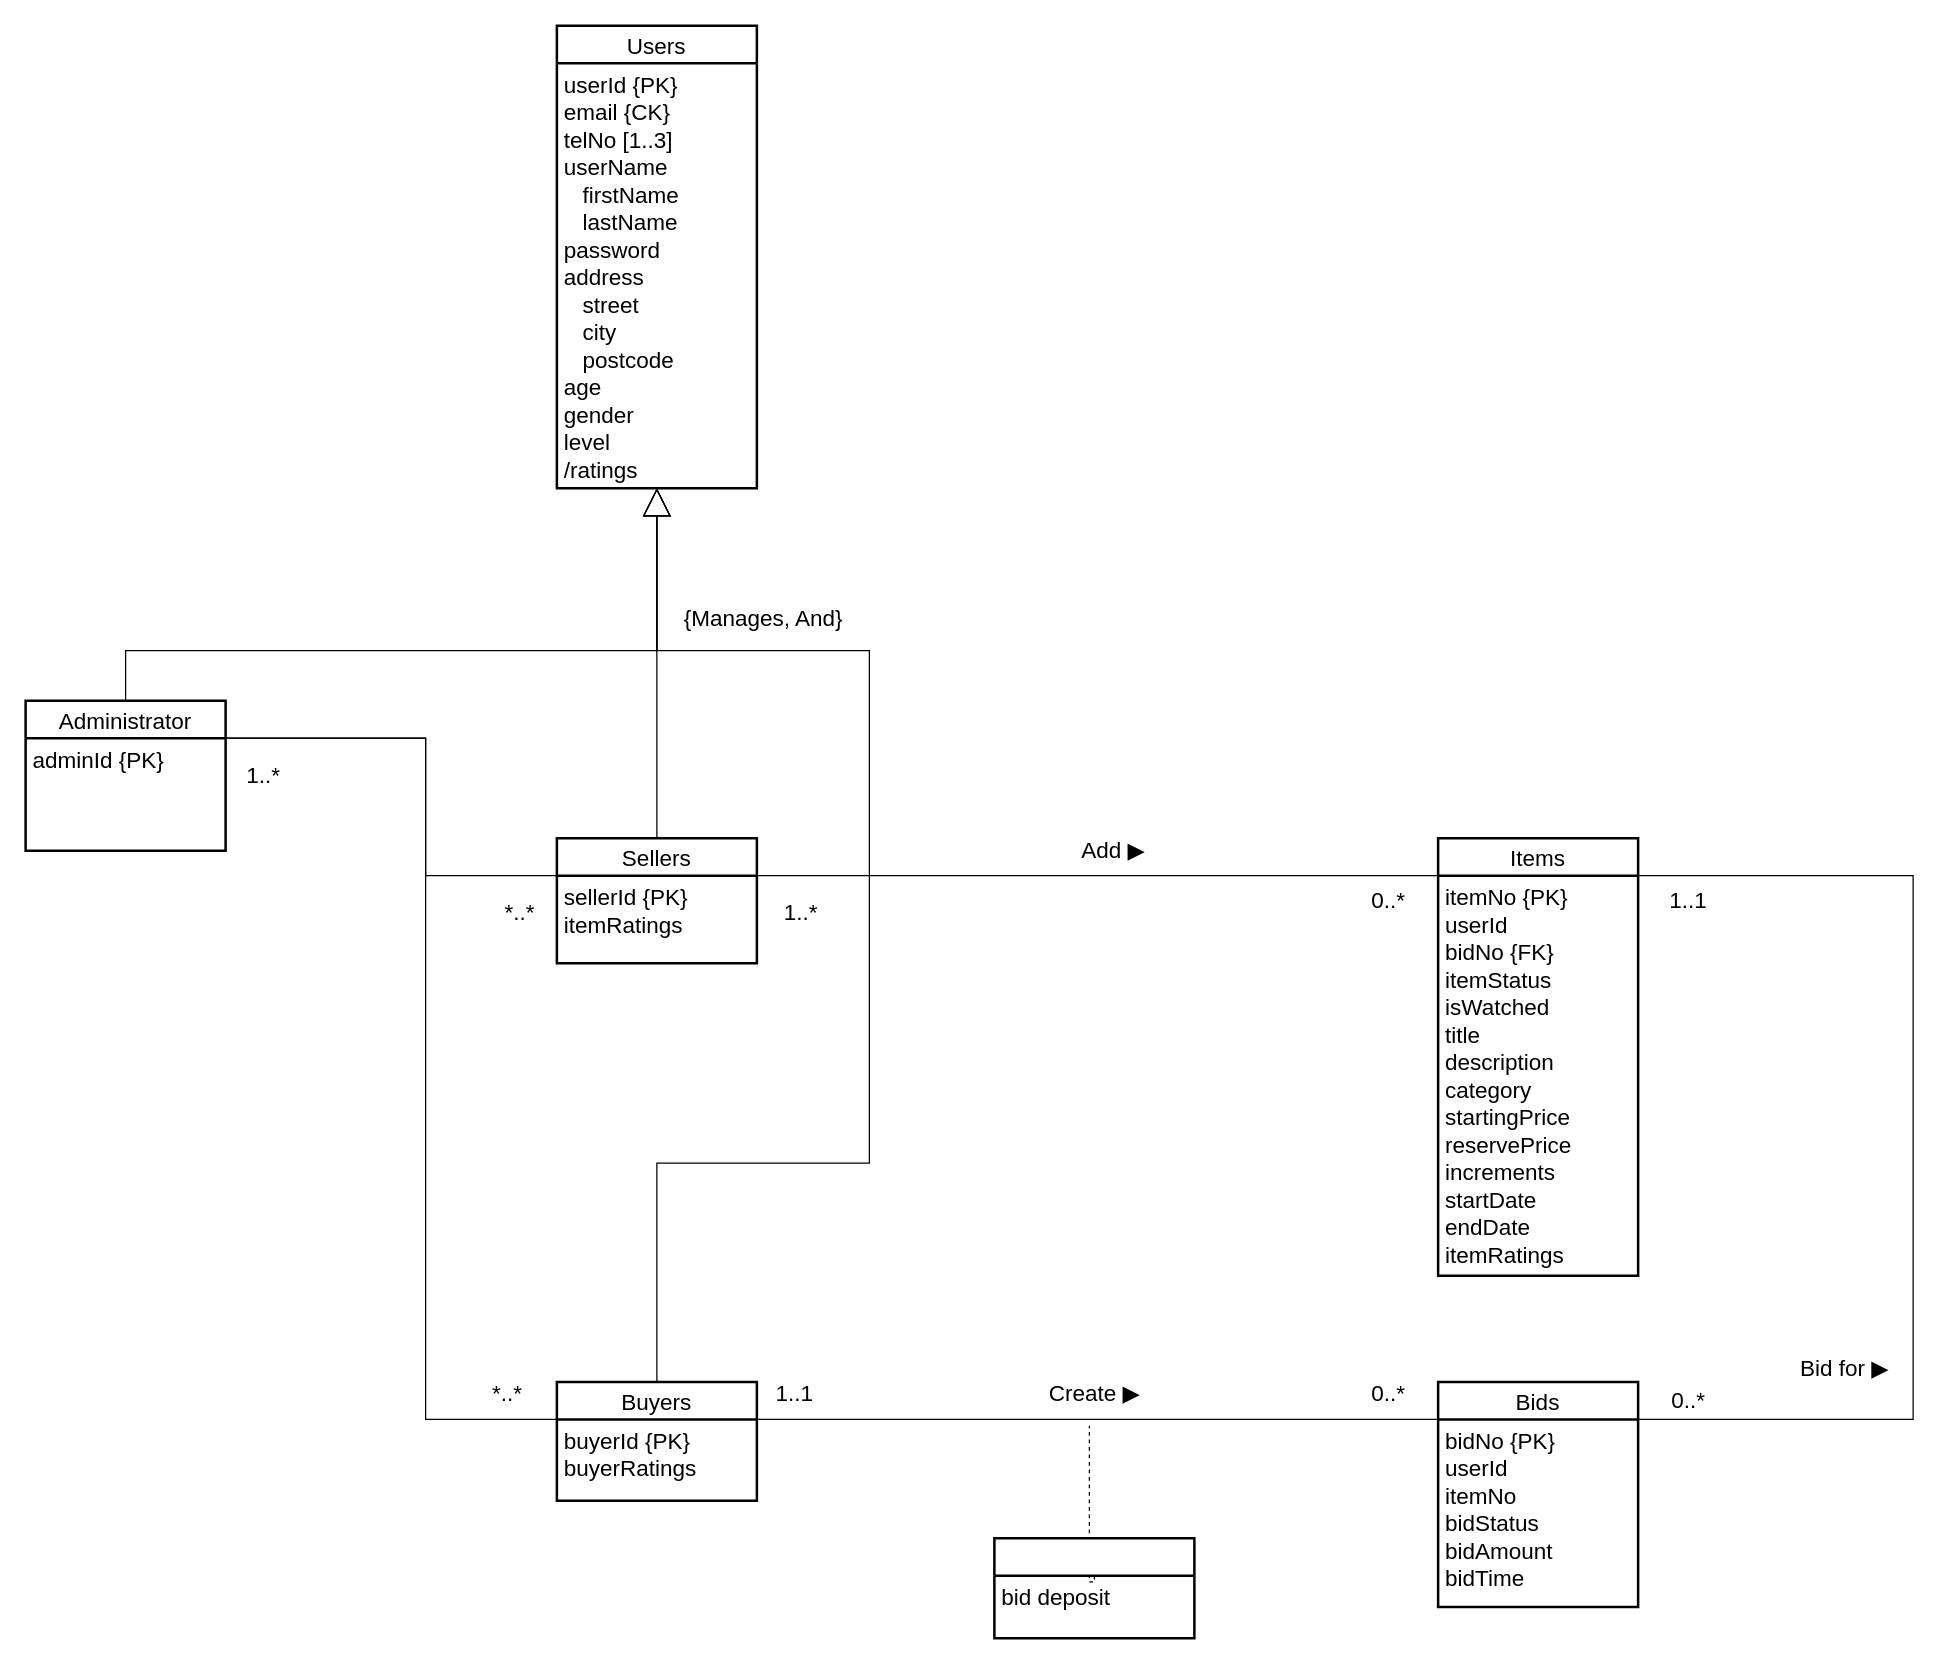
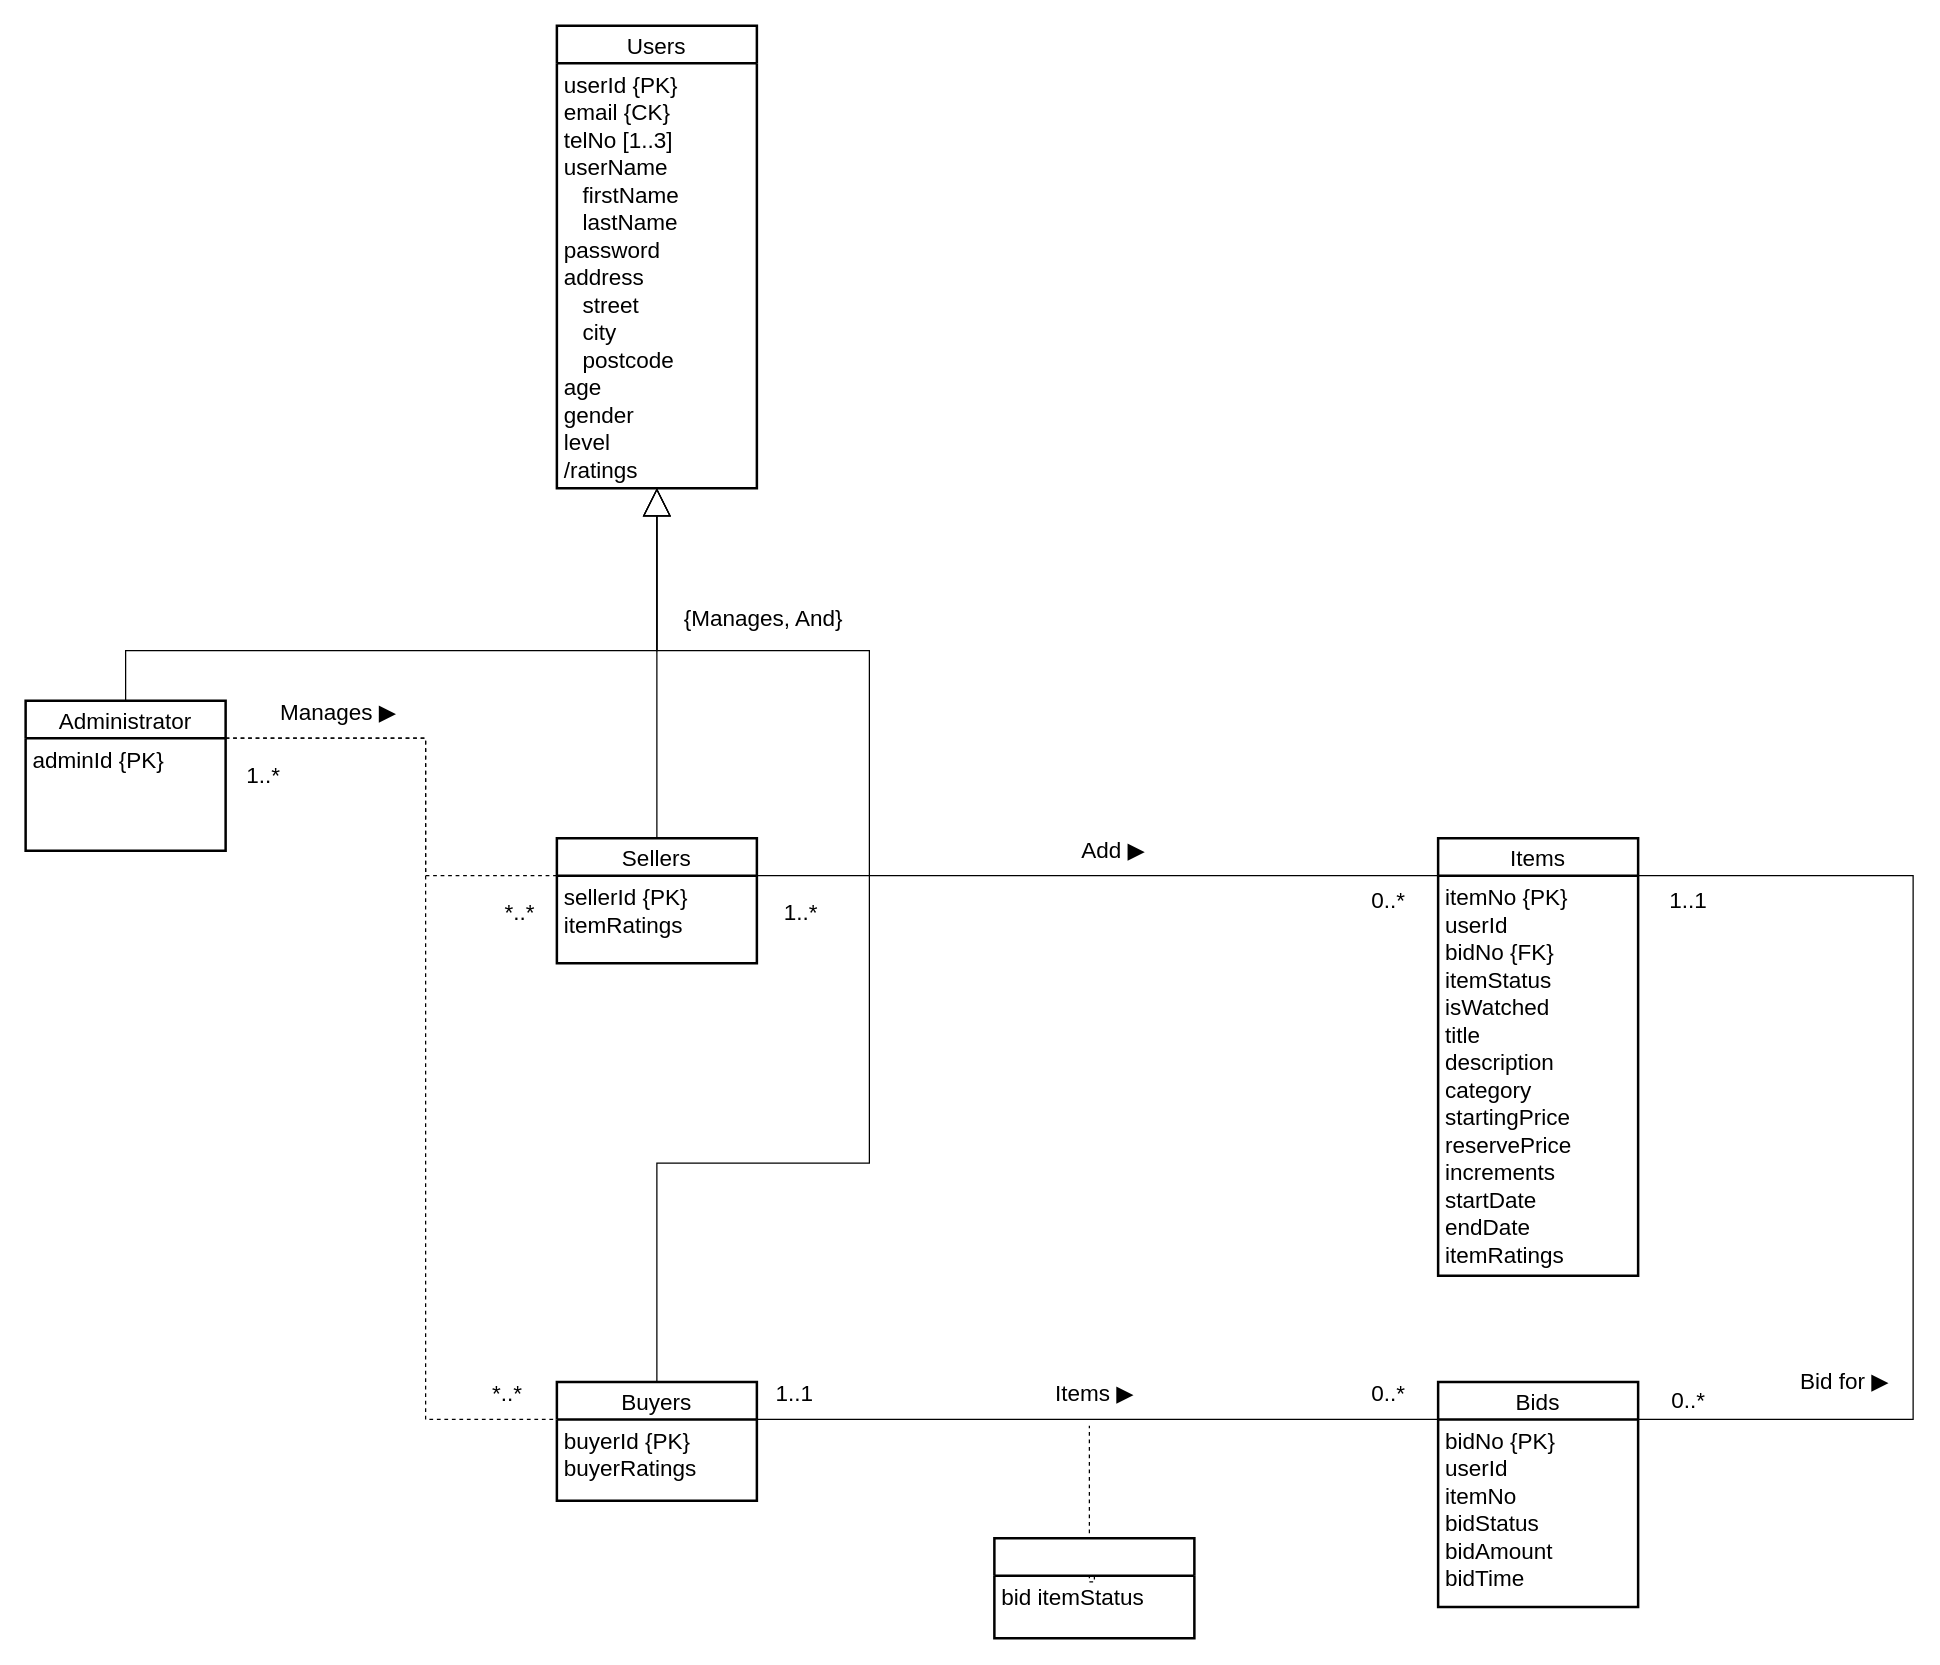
none -> (338, 713)
(491, 876) -> (491, 876)
(426, 1212) -> (426, 1212)
(1844, 1369) -> (1844, 1382)
(1095, 1394) -> (1095, 1394)
(1062, 1598) -> (1081, 1598)
